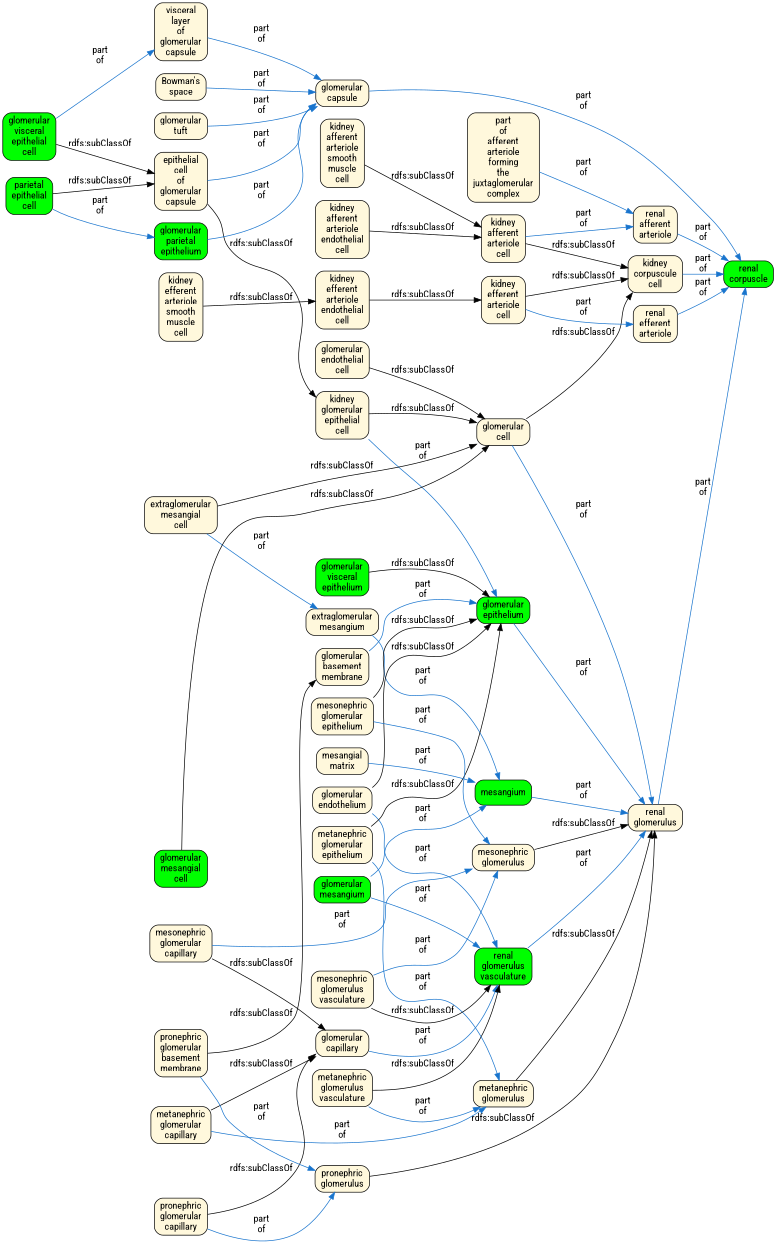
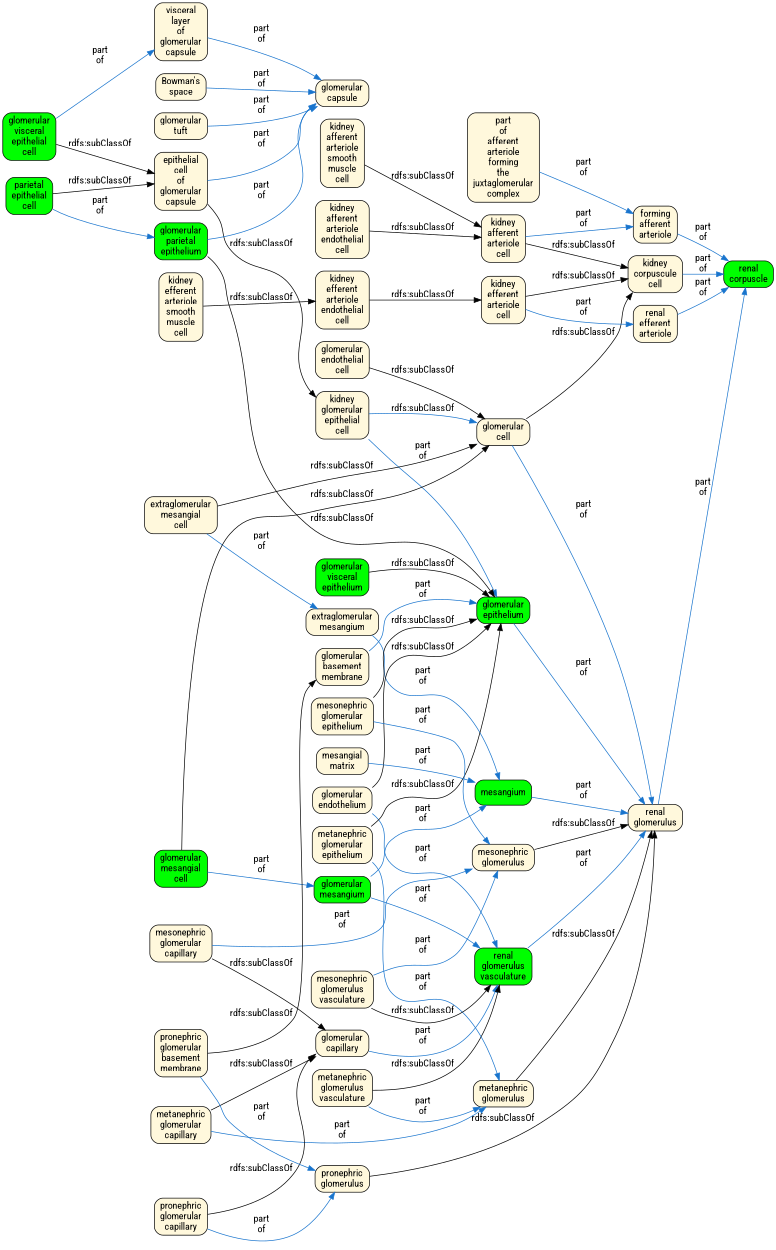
(577, 120) -> none
(655, 225) -> (655, 225)
(420, 414) -> (420, 414)
none -> (271, 481)
none -> (257, 879)
